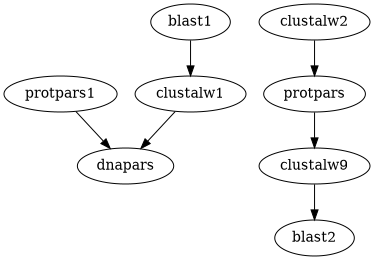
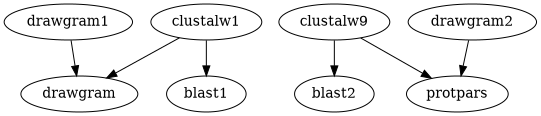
(315, 22) -> (472, 22)
(191, 53) -> (206, 53)
(61, 94) -> (68, 22)
(315, 125) -> (392, 56)
(126, 166) -> (79, 94)
